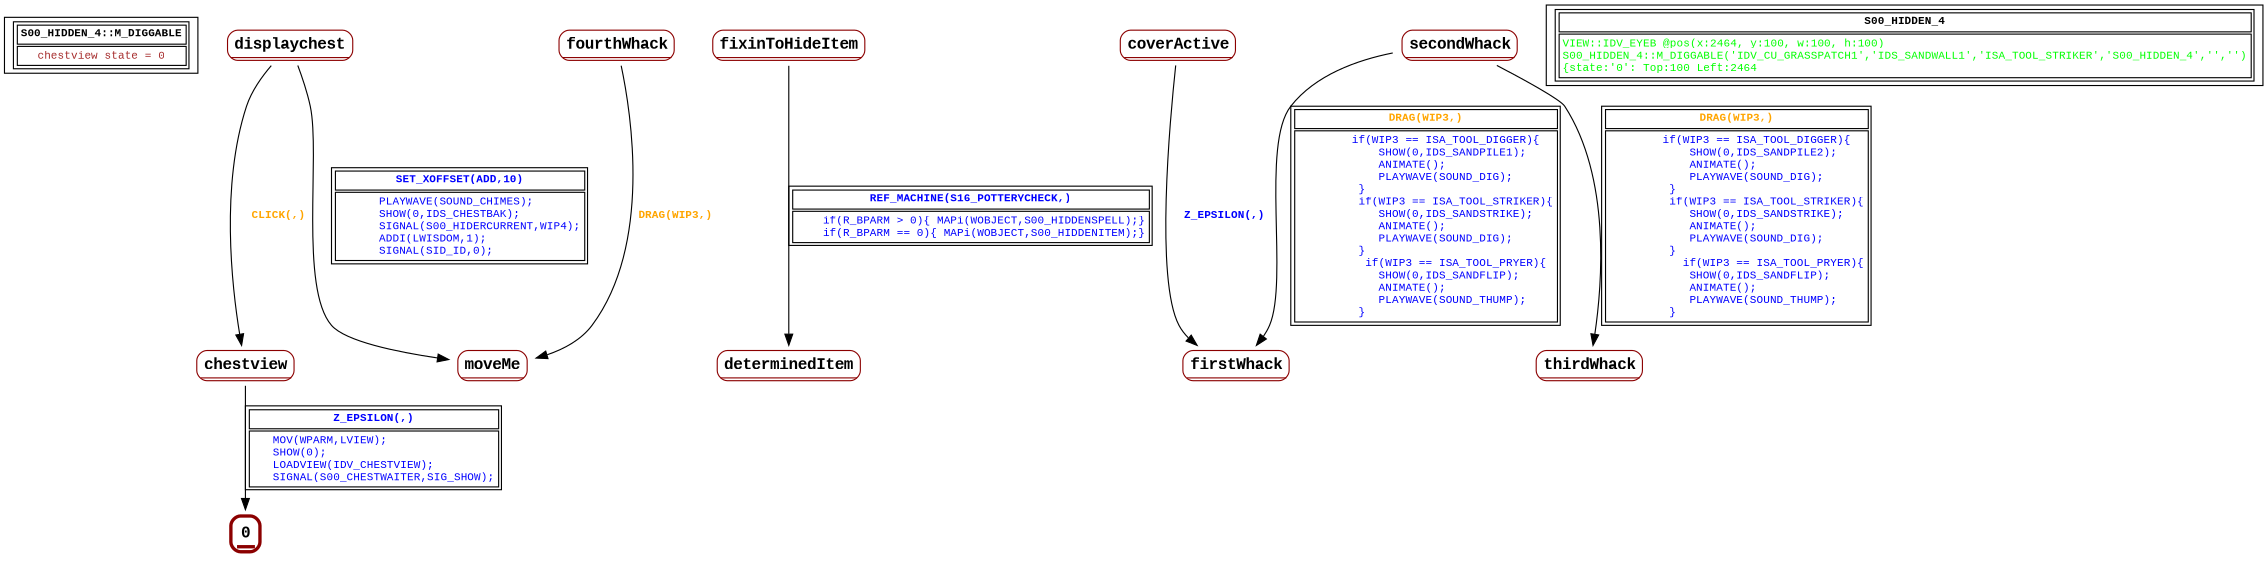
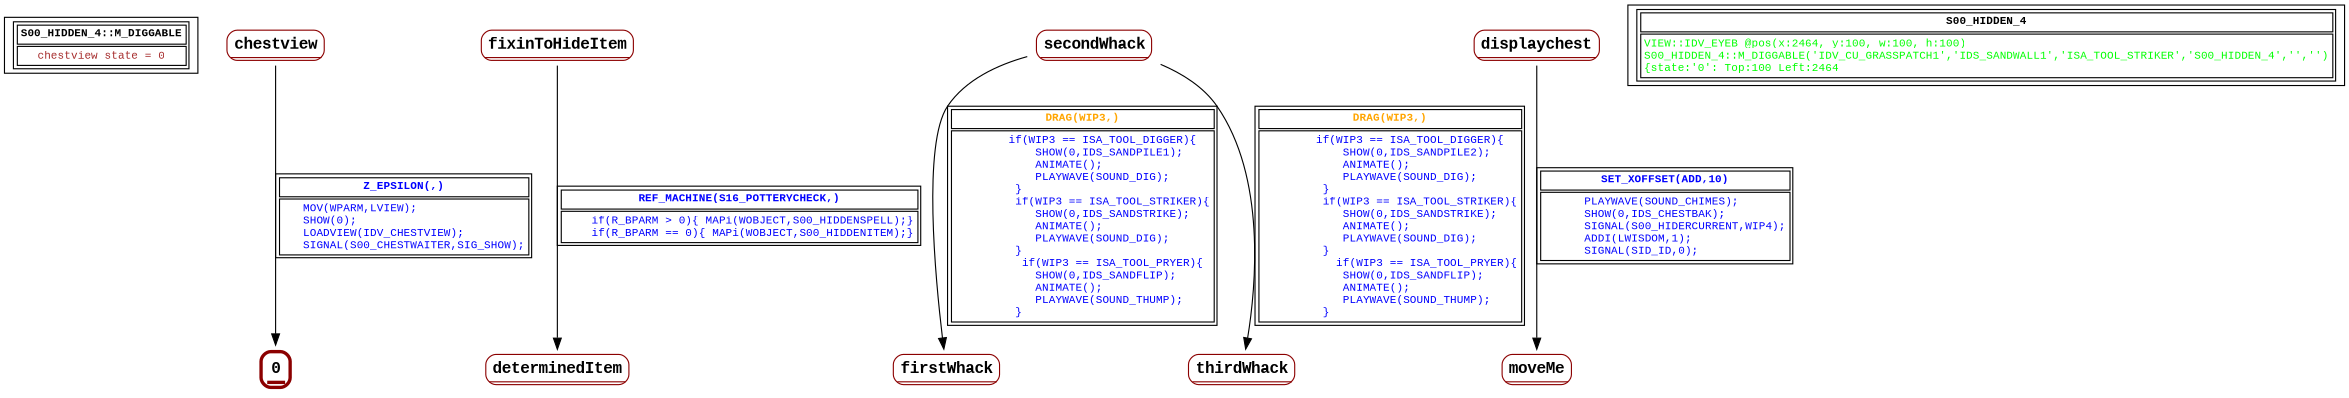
(617, 45) -> none
(1178, 45) -> none
(231, 196) -> none
